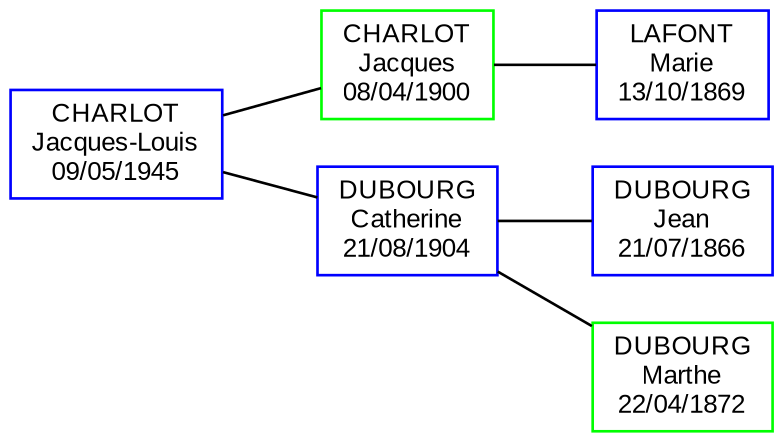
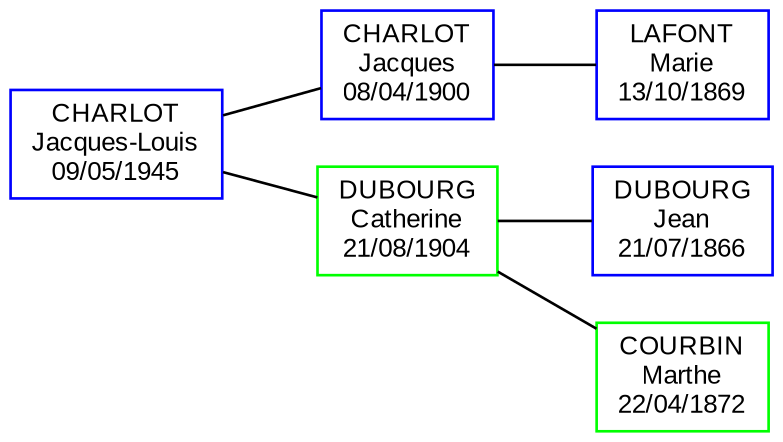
(407, 65) -> (407, 65)
(407, 221) -> (407, 221)
(683, 377) -> (683, 377)
